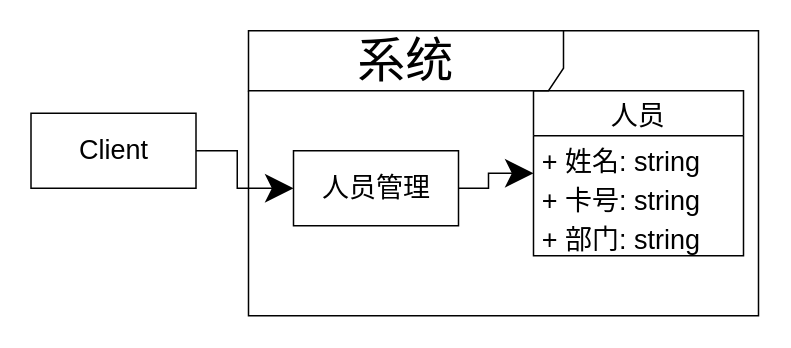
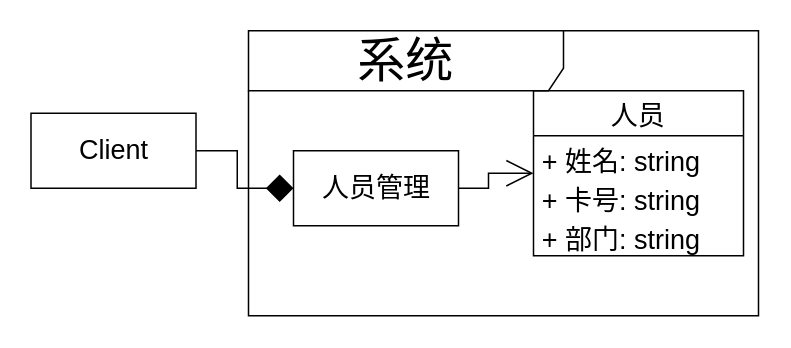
(510, 173) -> (518, 173)
(268, 188) -> (266, 188)
